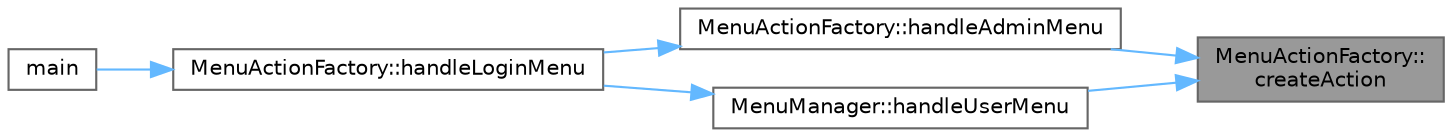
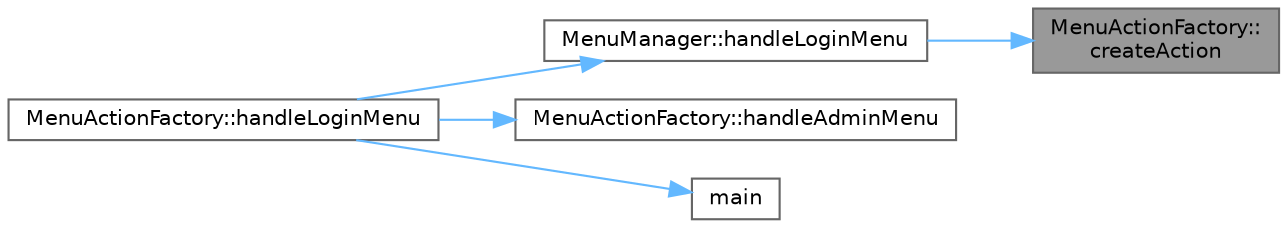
(1143, 52) -> none
(124, 70) -> (513, 165)
(900, 108) -> (736, 41)
